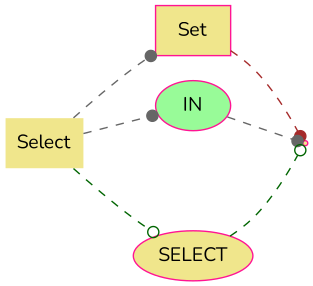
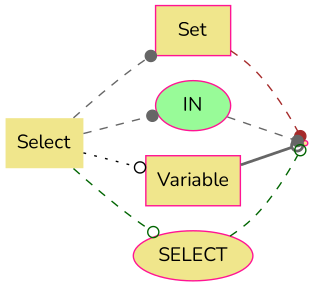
none -> (193, 181)
